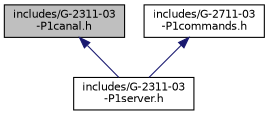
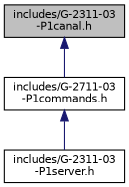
(103, 61) -> (64, 63)
